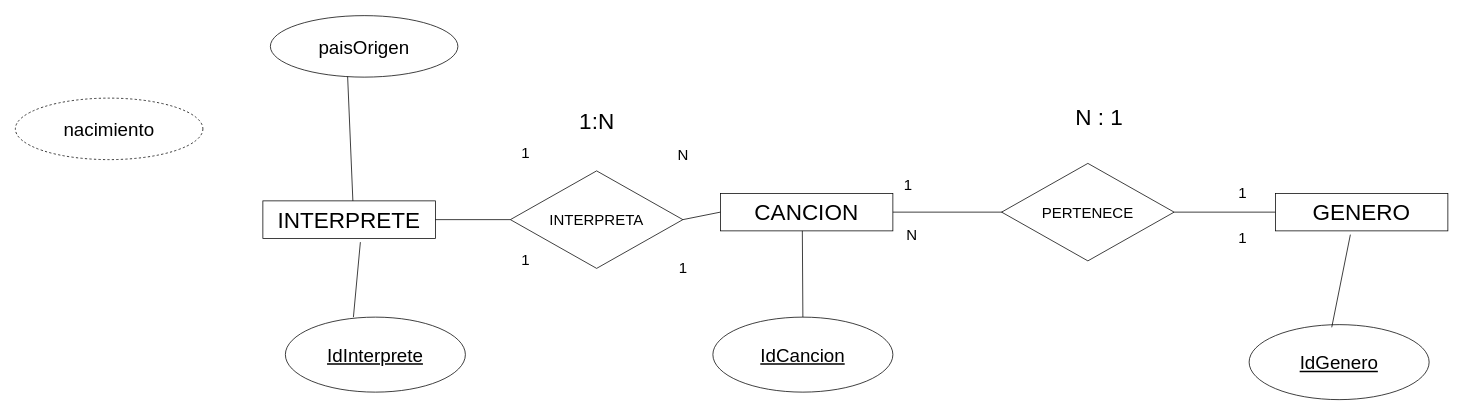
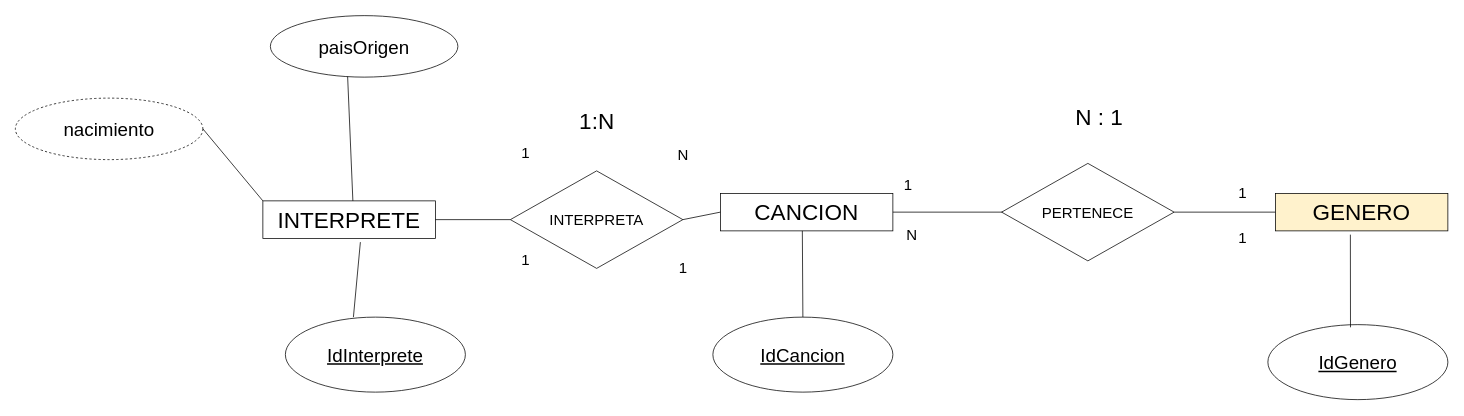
none -> (233, 164)
(1362, 212) -> (1362, 212)
(1339, 362) -> (1358, 362)
